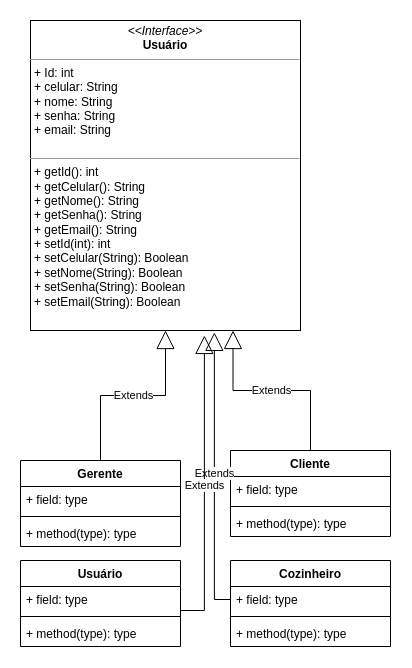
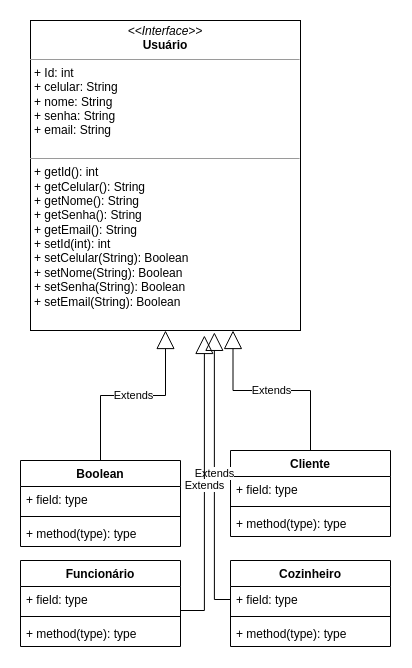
(100, 474) -> (100, 474)
(100, 574) -> (100, 574)
